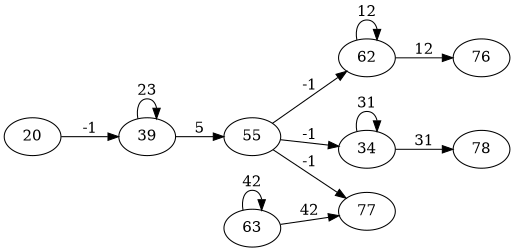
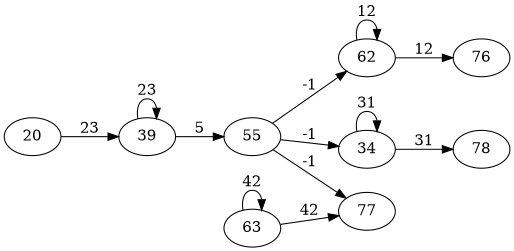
(90, 129) -> (90, 129)
